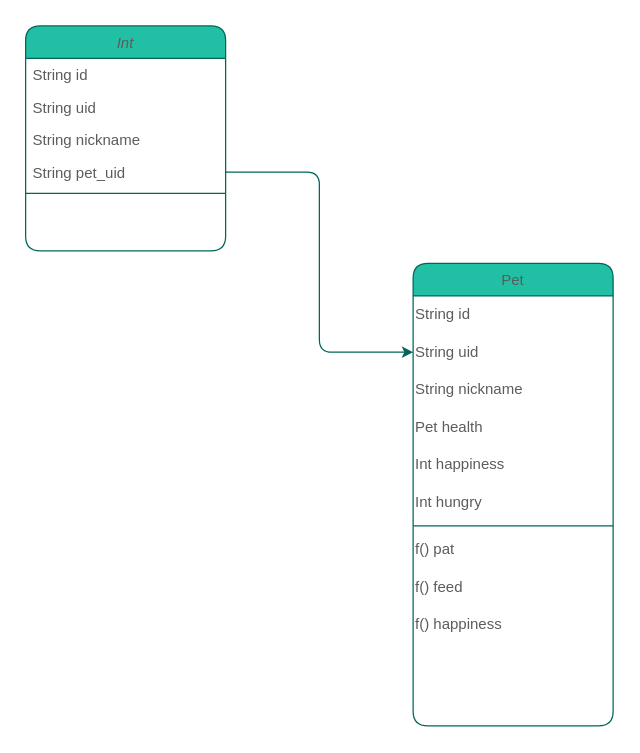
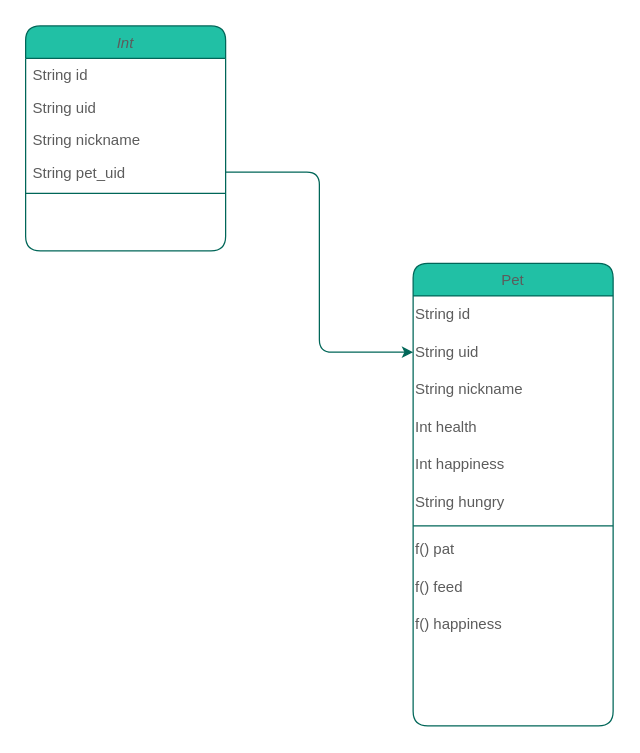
(454, 427) -> (454, 427)
(456, 502) -> (466, 502)
